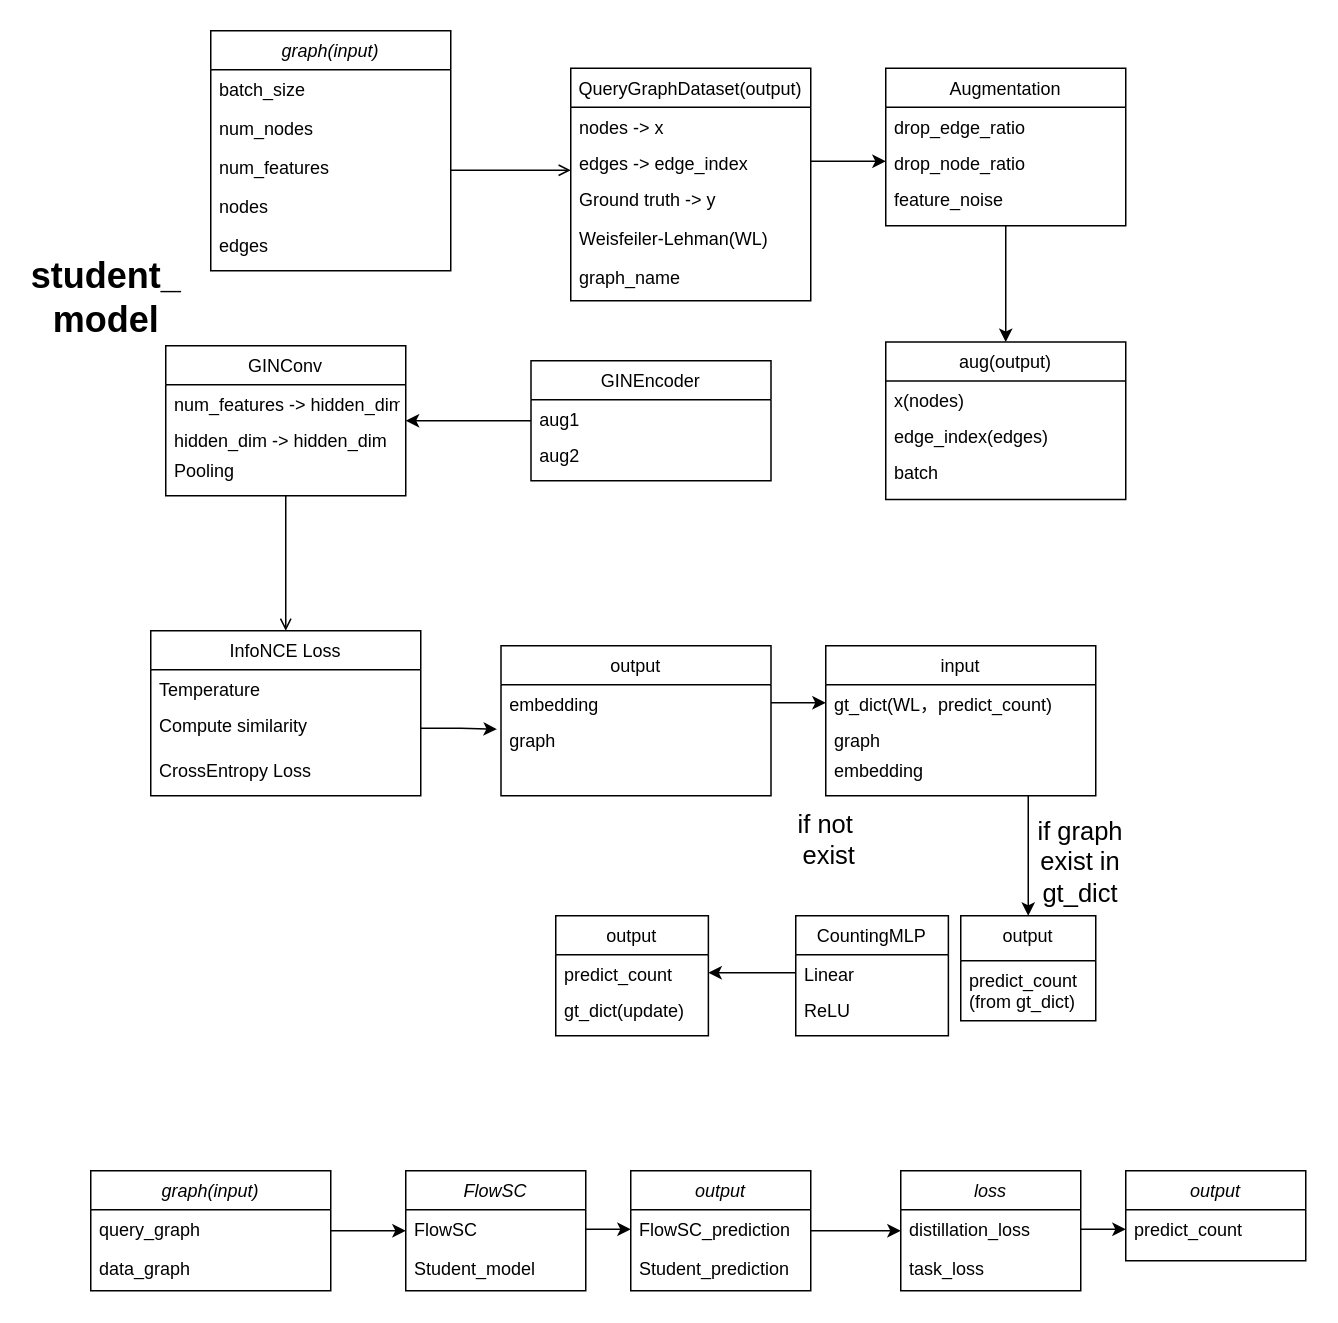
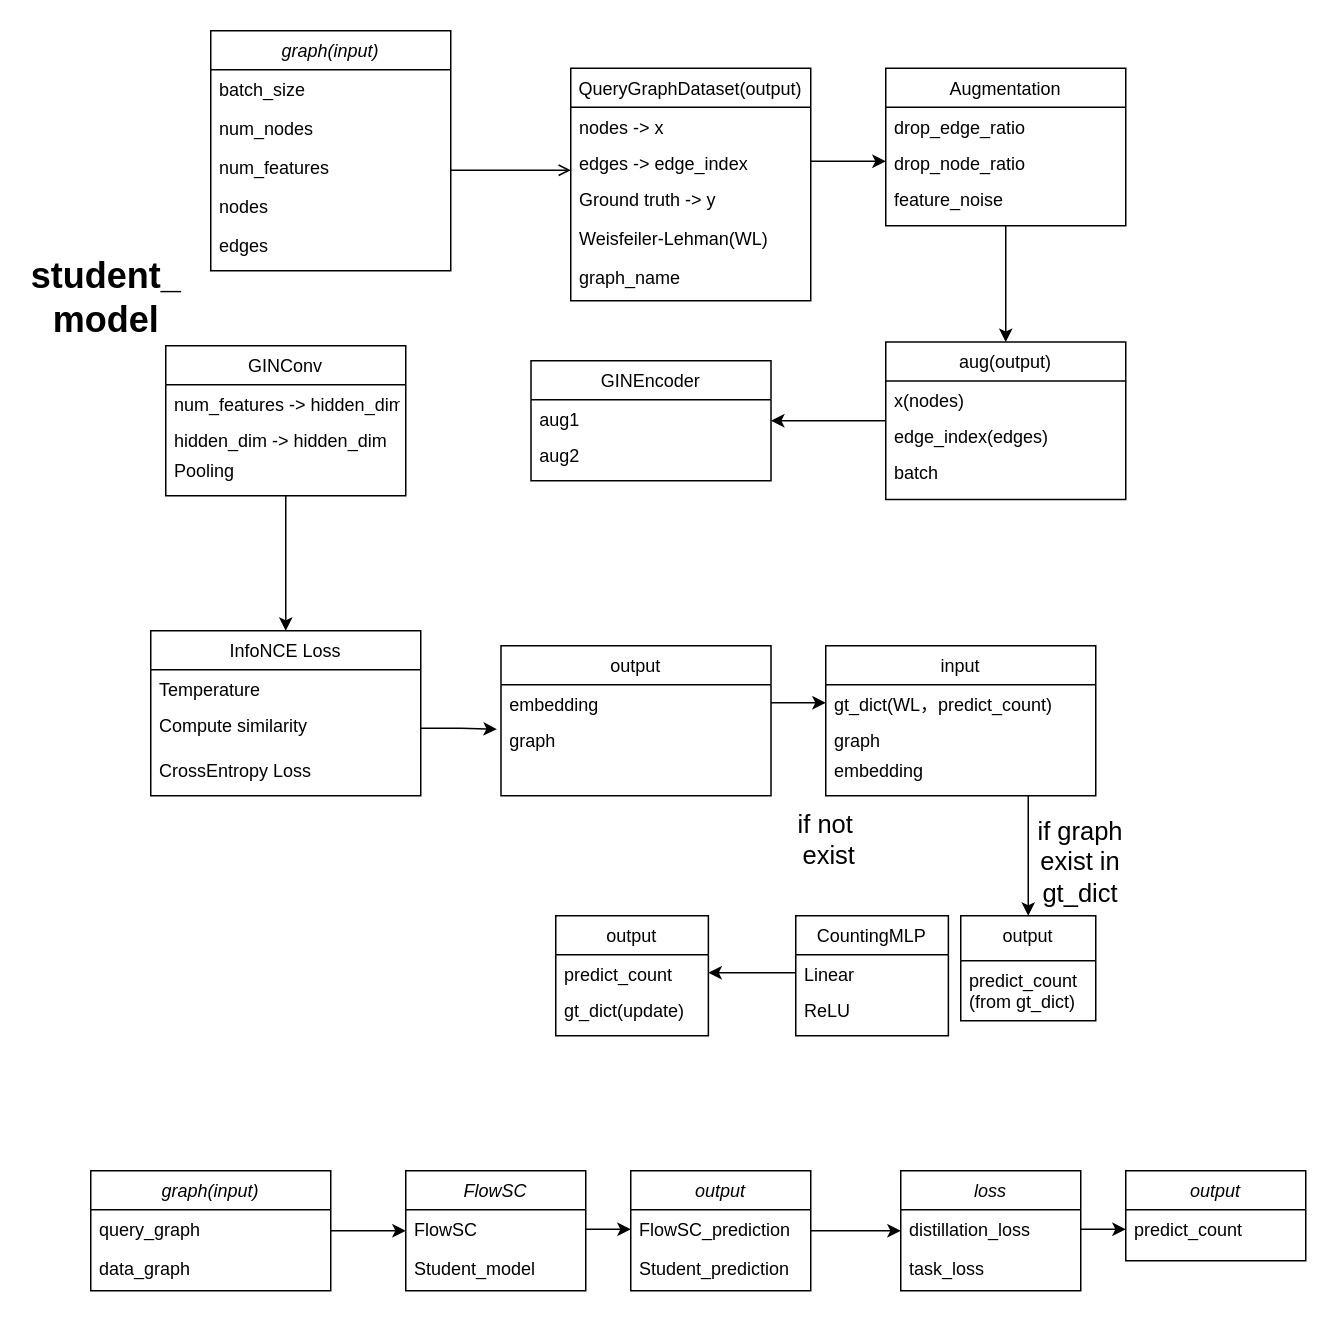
(473, 421) -> none
none -> (832, 421)
(286, 621) -> (286, 619)
